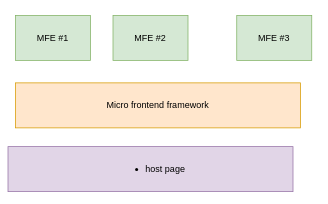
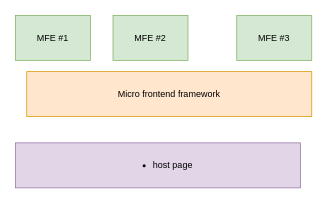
(158, 105) -> (169, 94)
(150, 169) -> (158, 165)
